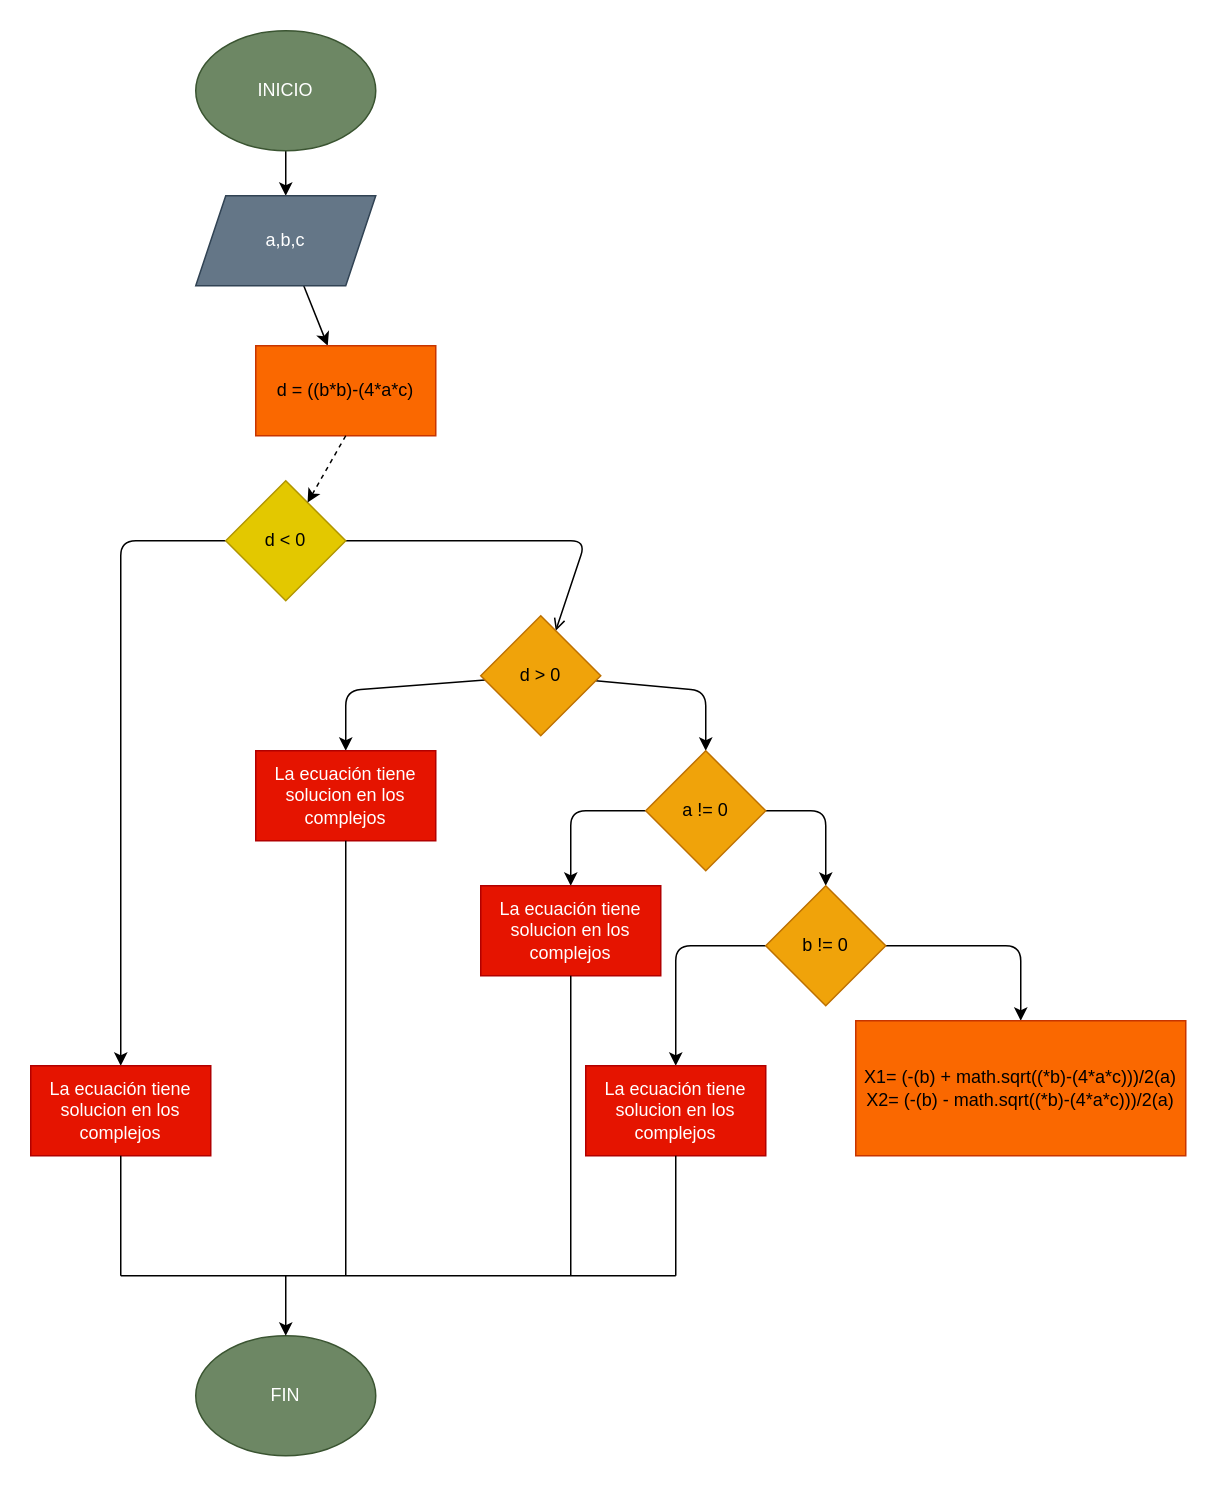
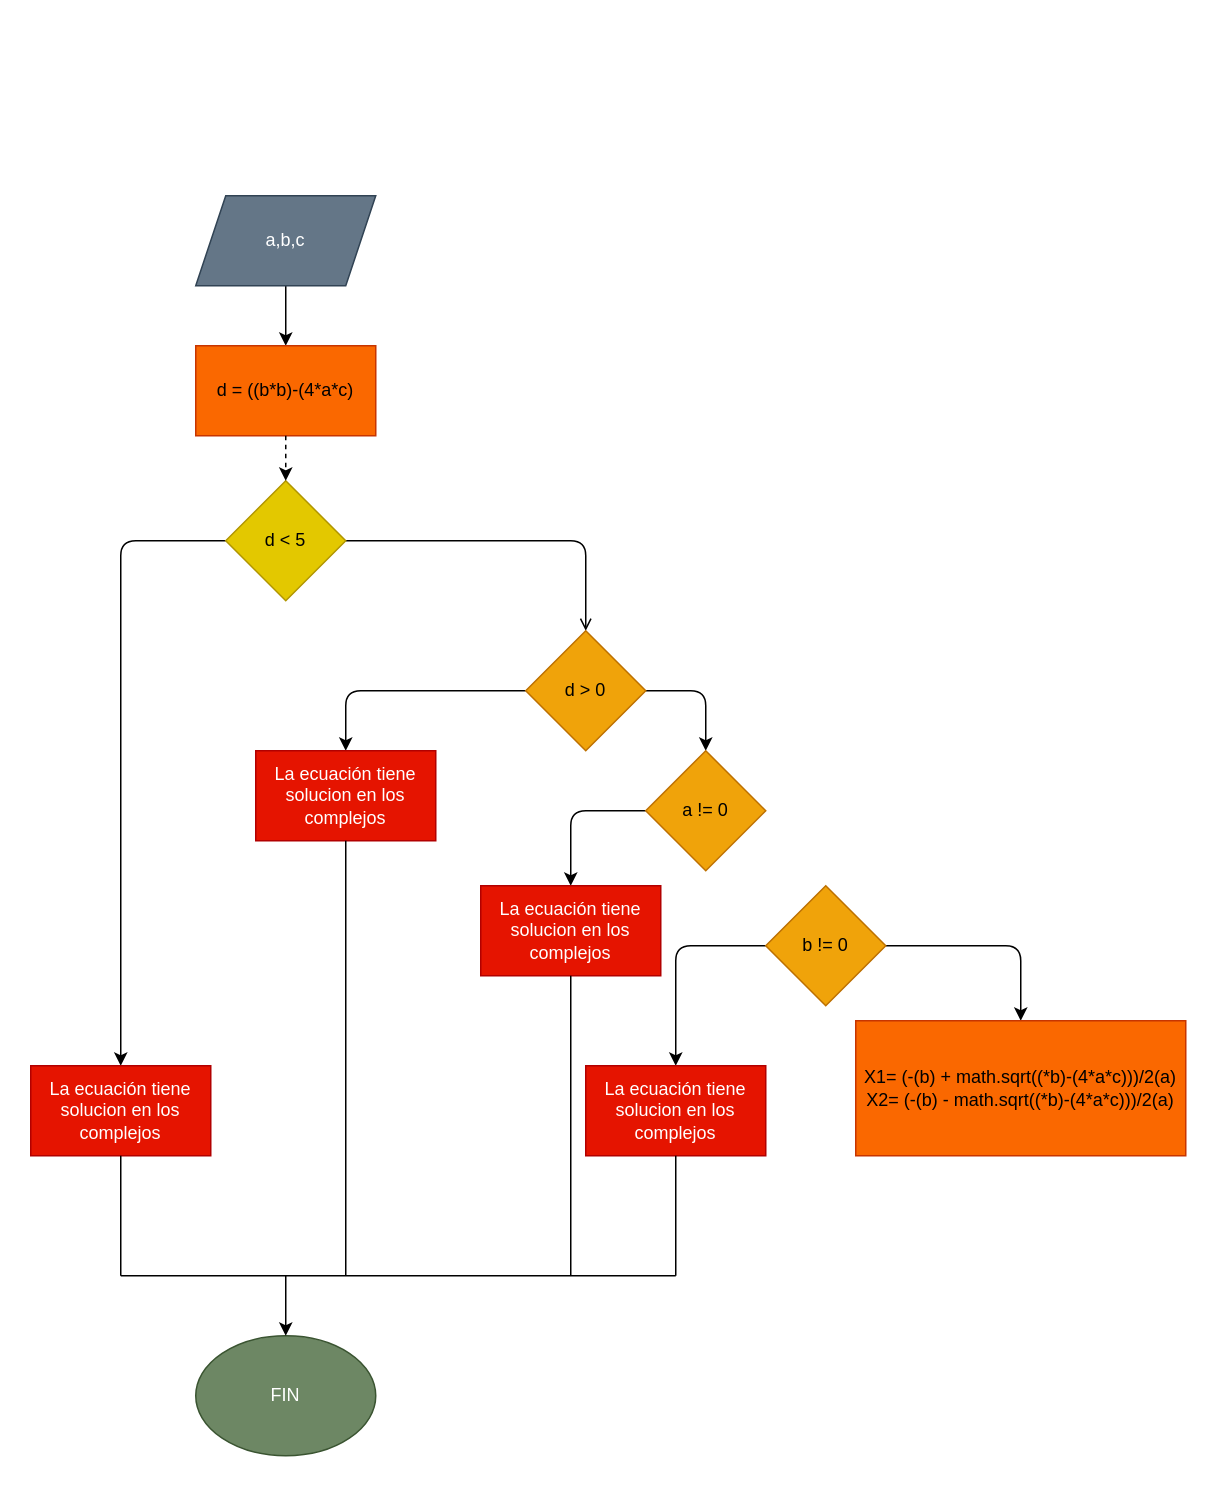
(286, 91) -> none
(286, 168) -> none
(346, 391) -> (286, 391)
(286, 541) -> (286, 541)
(541, 676) -> (586, 691)
(823, 816) -> none
